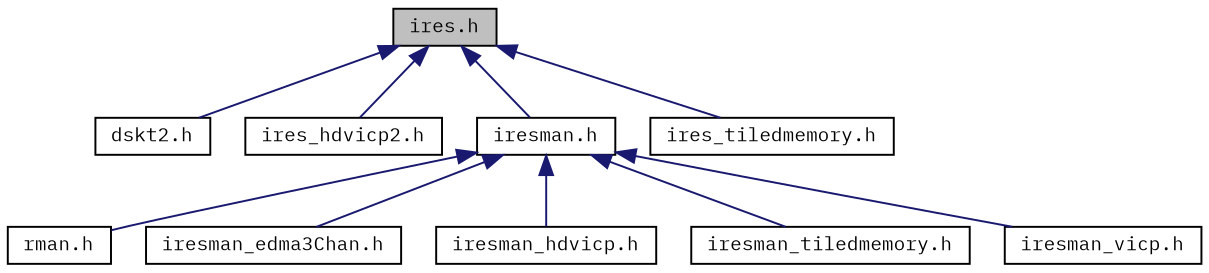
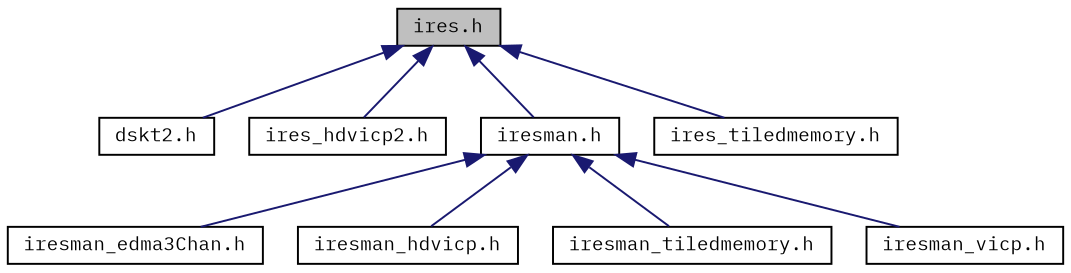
(59, 245) -> none
